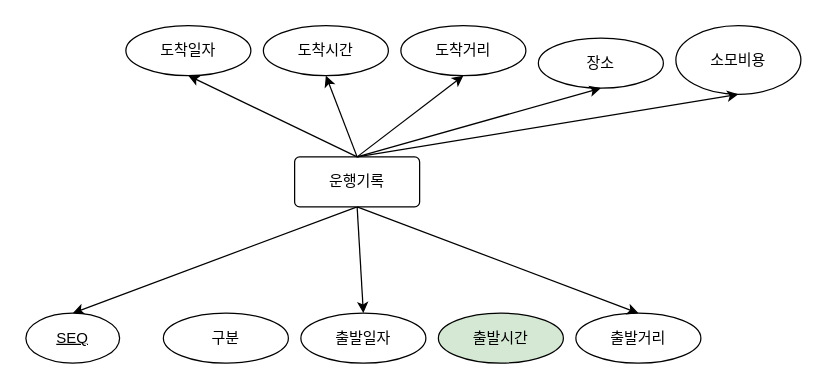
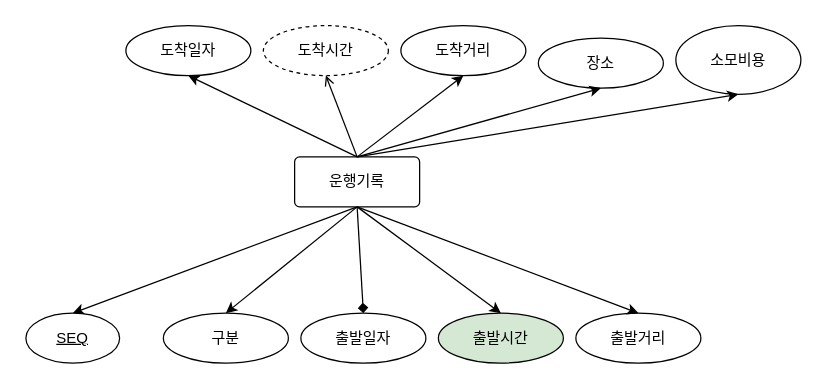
(326, 51) -> (326, 51)
(329, 84) -> (328, 82)
none -> (293, 259)
none -> (428, 259)
(363, 303) -> (363, 303)
